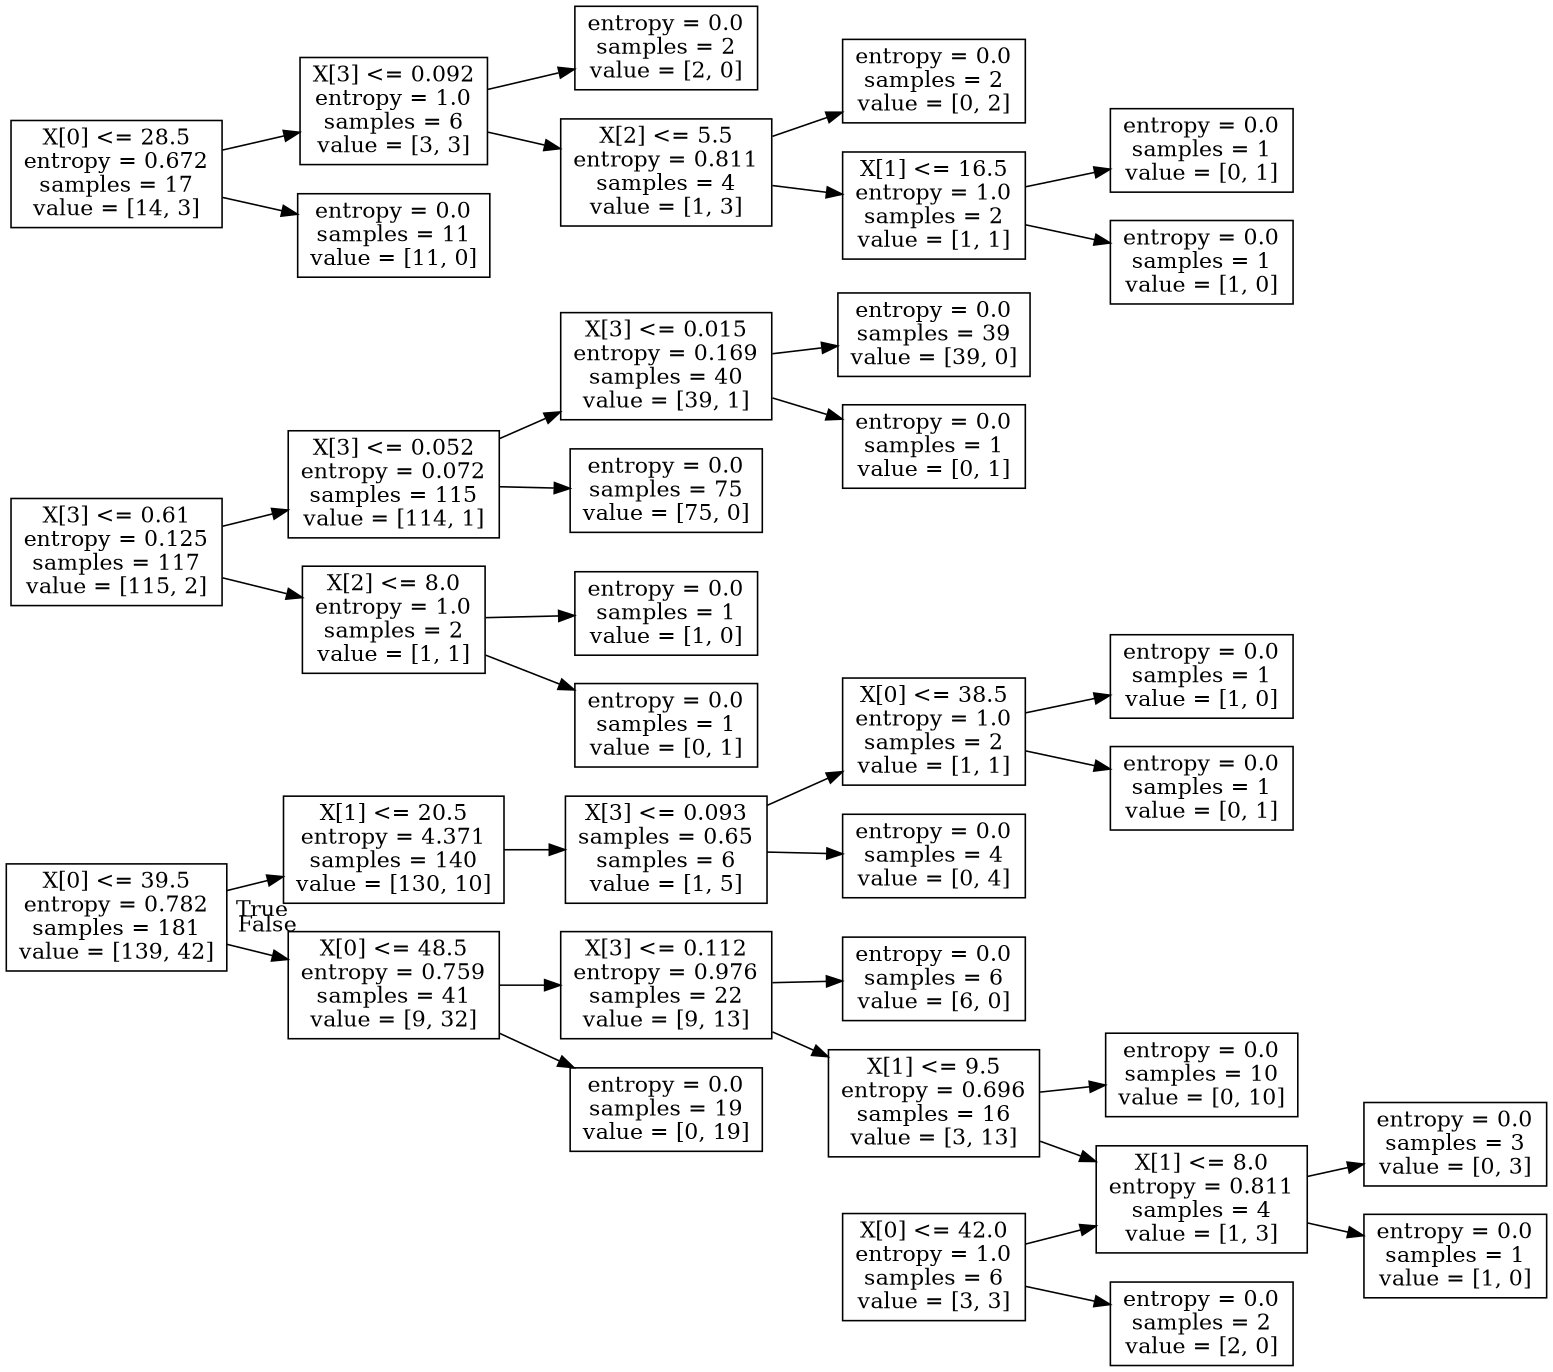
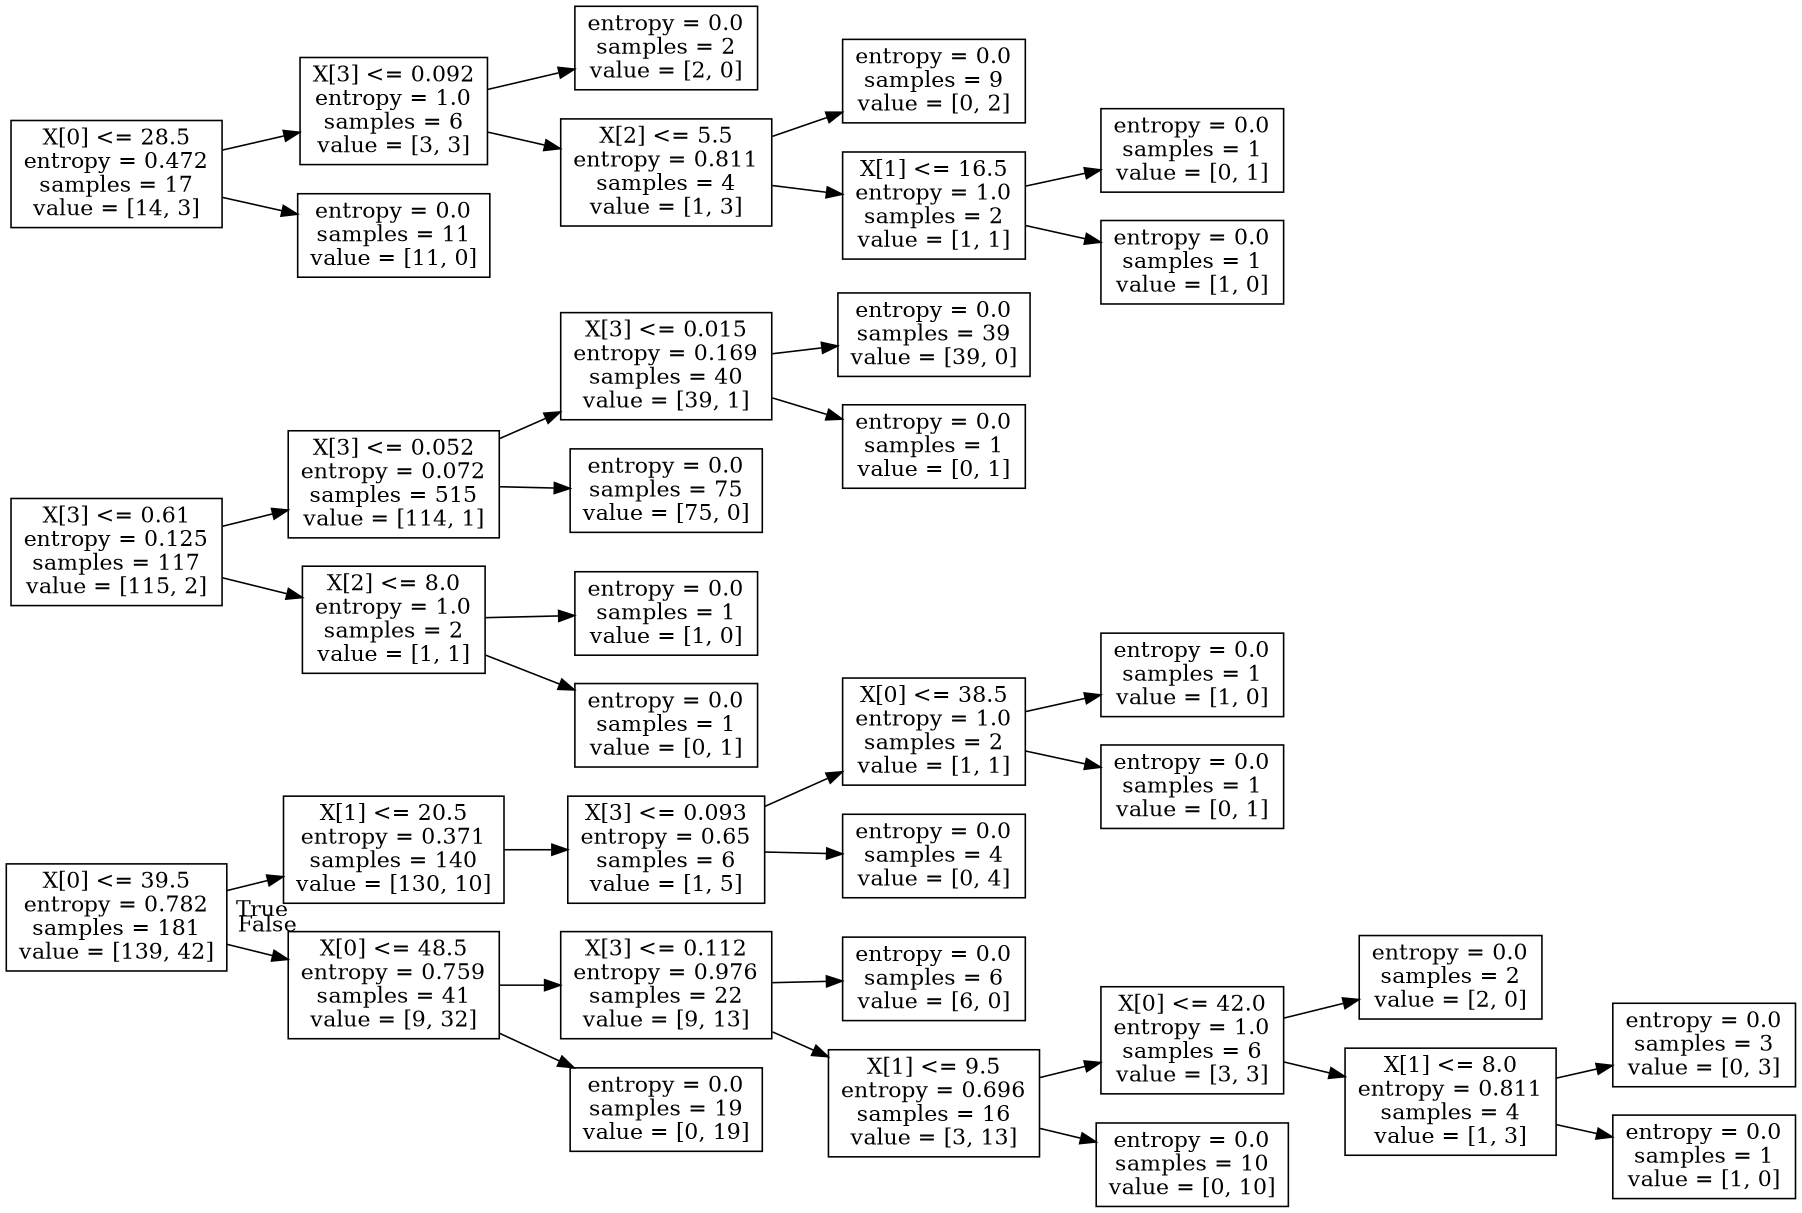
(934, 81) -> (934, 81)
(117, 174) -> (117, 174)
(394, 484) -> (394, 484)
(394, 850) -> (394, 850)
(666, 850) -> (666, 850)
(1060, 1149) -> (1063, 1072)
